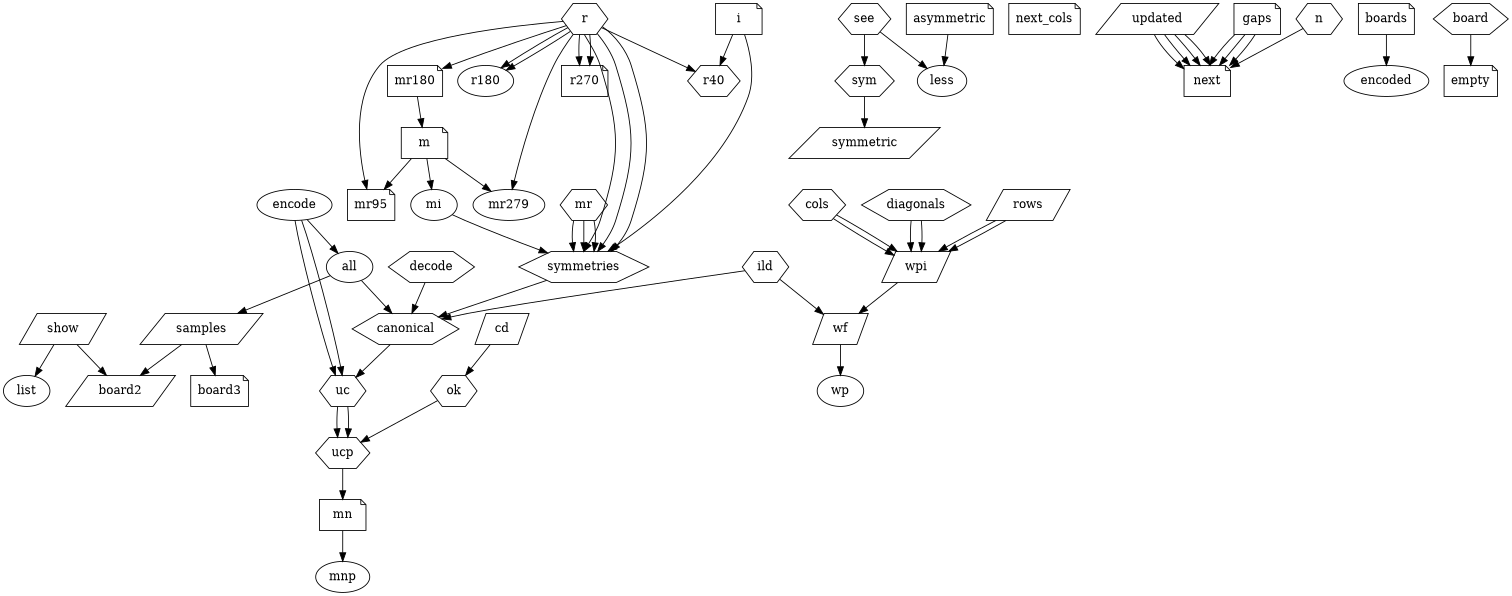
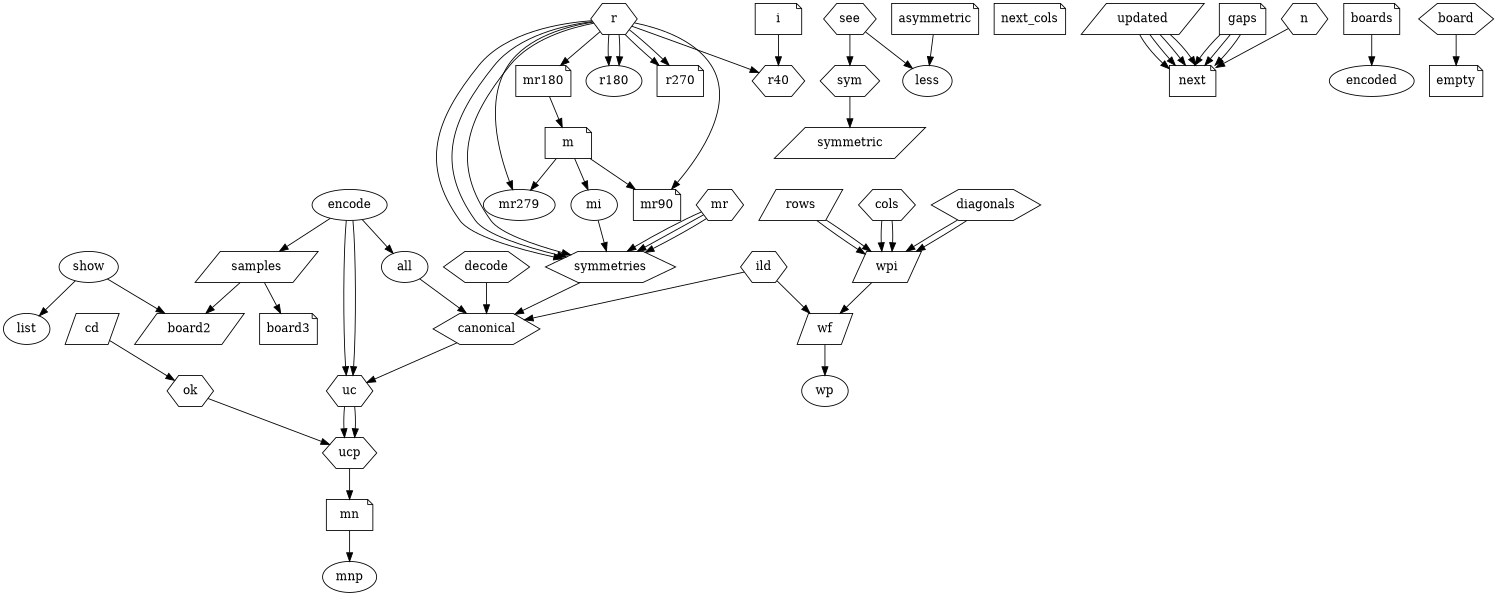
(713, 157) -> none
(371, 205) -> (657, 205)
(288, 293) -> (309, 232)
(63, 329) -> (89, 267)
